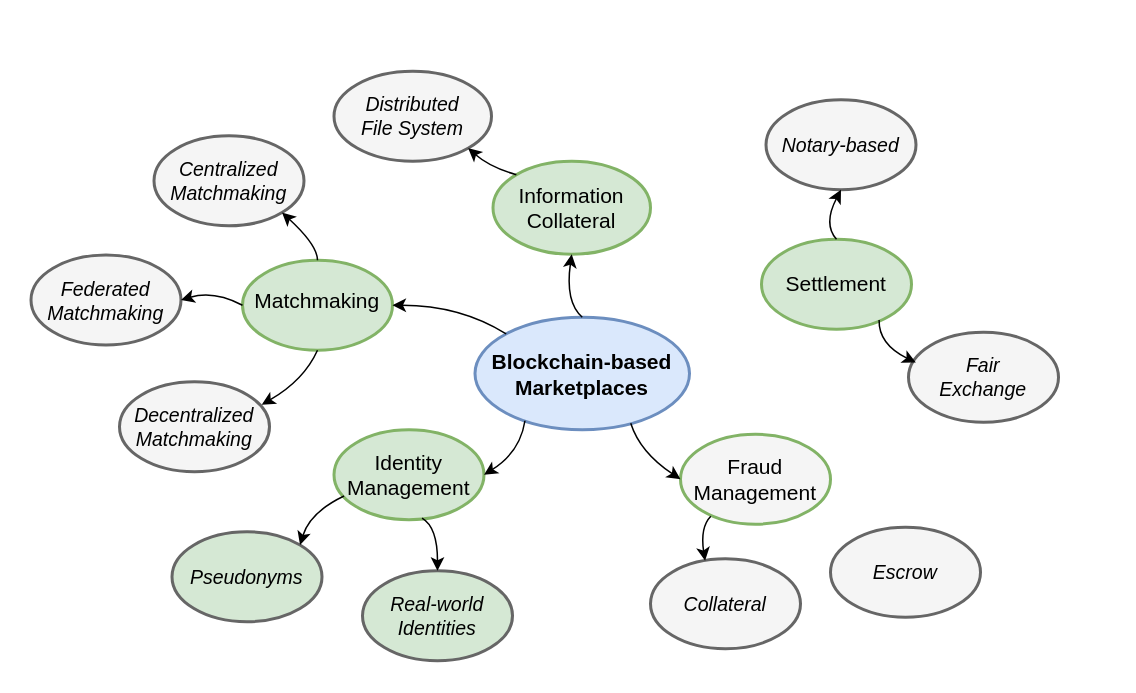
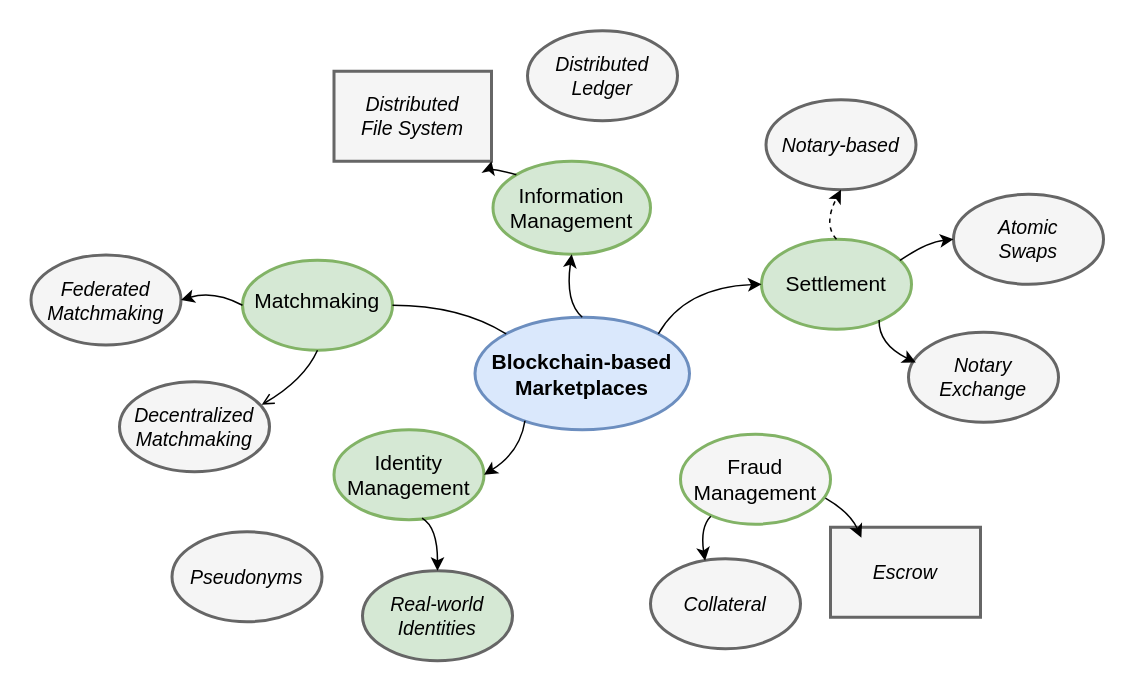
none -> (602, 76)
(413, 116) -> (413, 116)
(229, 181) -> none
(572, 208) -> (572, 208)
(830, 217) -> (830, 217)
(306, 237) -> none
none -> (1028, 239)
none -> (919, 249)
none -> (698, 297)
(437, 308) -> (433, 308)
(983, 377) -> (983, 377)
(272, 399) -> (269, 400)
(646, 451) -> none
none -> (843, 511)
(319, 512) -> none
(905, 572) -> (905, 572)
(247, 577) -> (247, 577)
